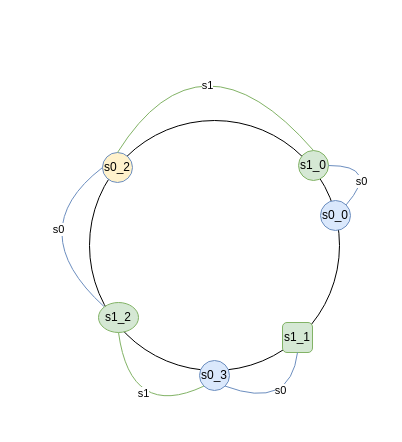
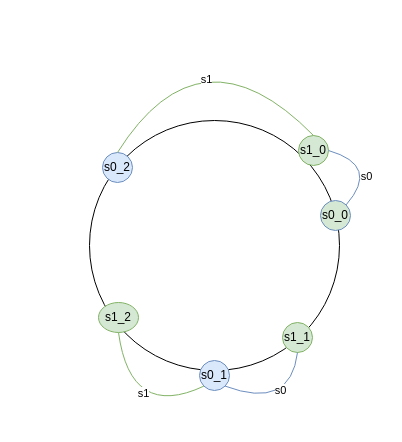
(314, 166) -> (314, 151)
(118, 168) -> (118, 168)
(336, 216) -> (336, 216)
(62, 233) -> none
(298, 338) -> (298, 338)
(215, 376) -> (215, 376)
